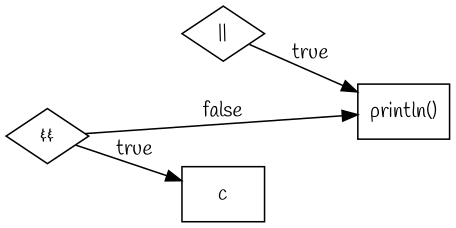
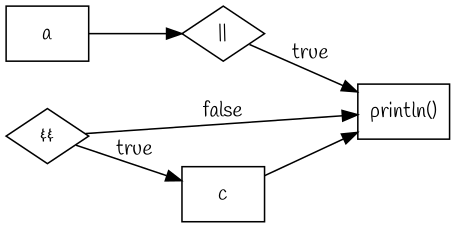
none -> (47, 34)
none -> (304, 157)
